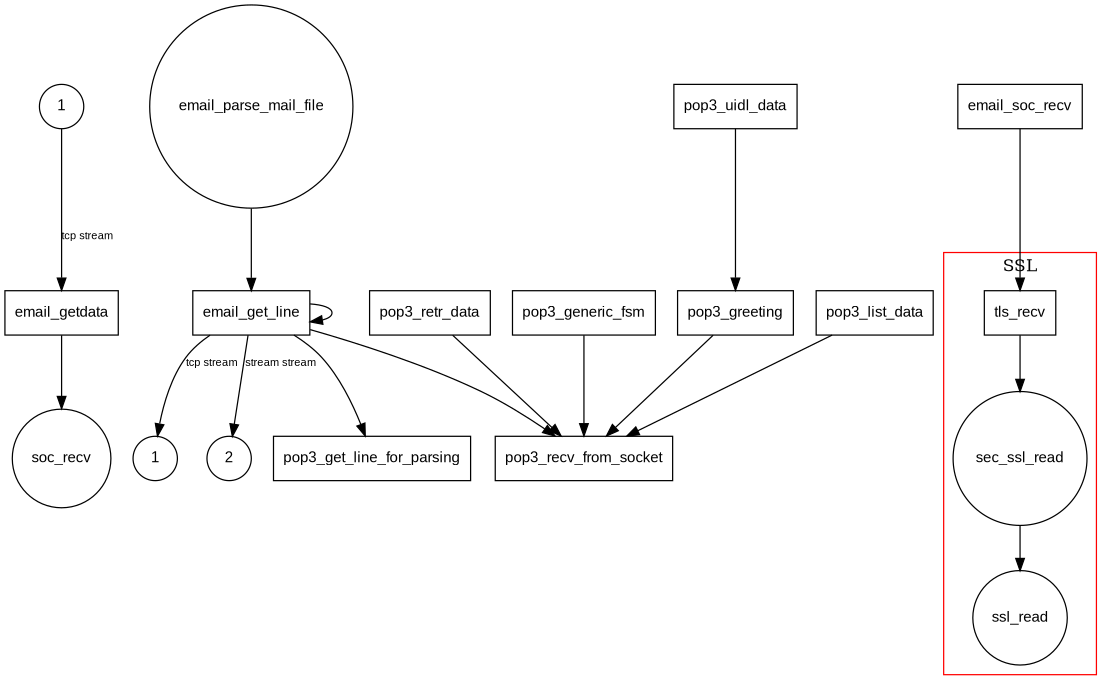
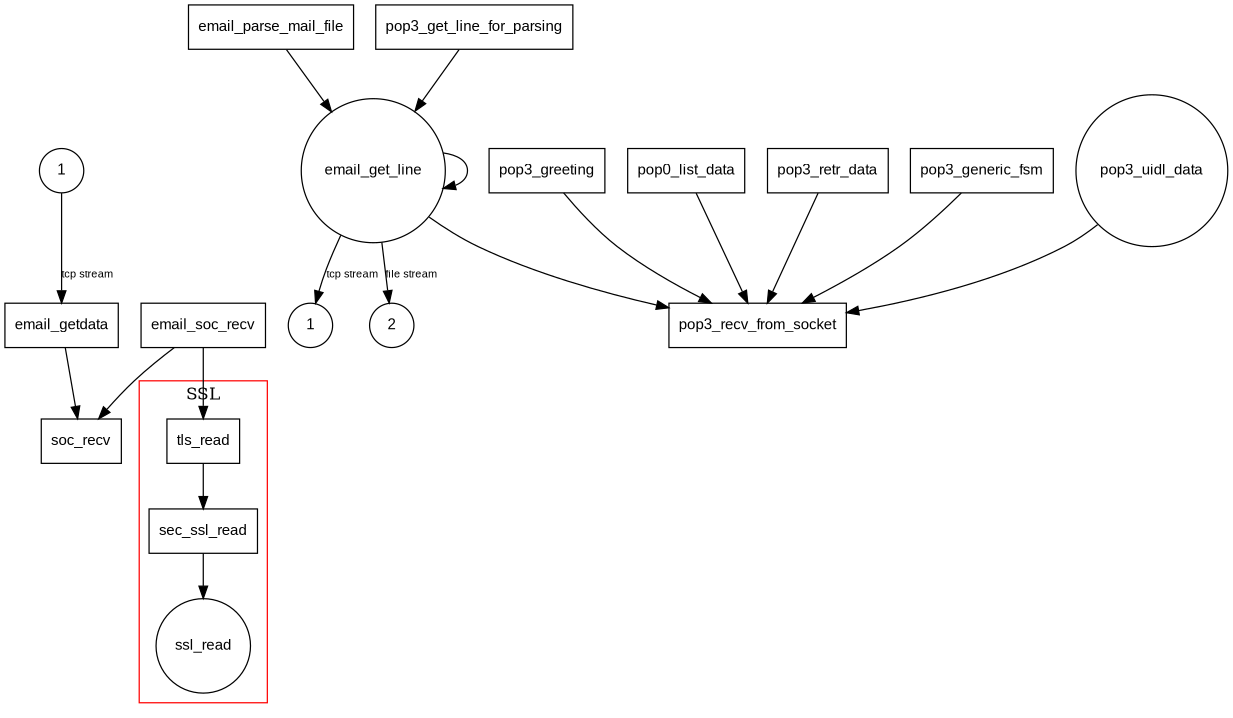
(251, 107) -> (271, 27)
(735, 107) -> (1152, 171)
(735, 203) -> (983, 280)
(251, 313) -> (373, 171)
(875, 313) -> (686, 171)
(1020, 313) -> (203, 441)
(281, 363) -> (412, 275)
none -> (144, 372)
(335, 374) -> (441, 75)
(62, 458) -> (81, 441)
(1020, 458) -> (203, 531)
